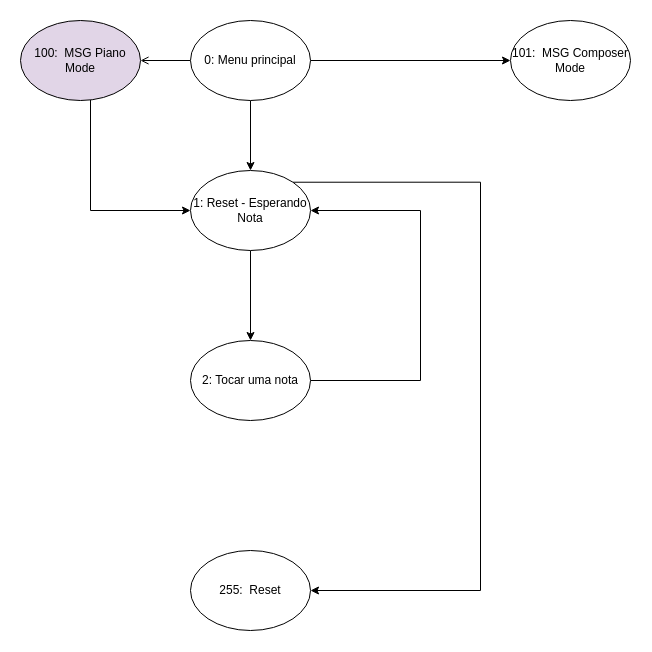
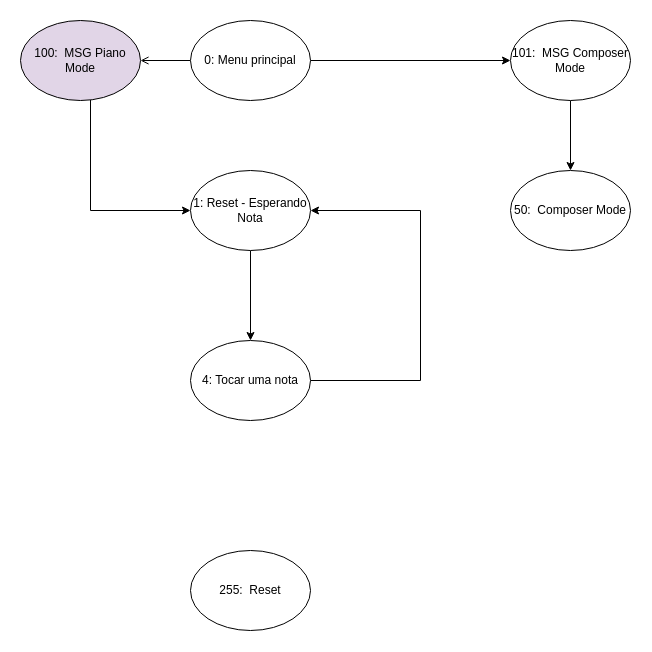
(251, 132) -> none
none -> (571, 132)
none -> (571, 211)
(481, 374) -> none
(251, 381) -> (251, 381)
